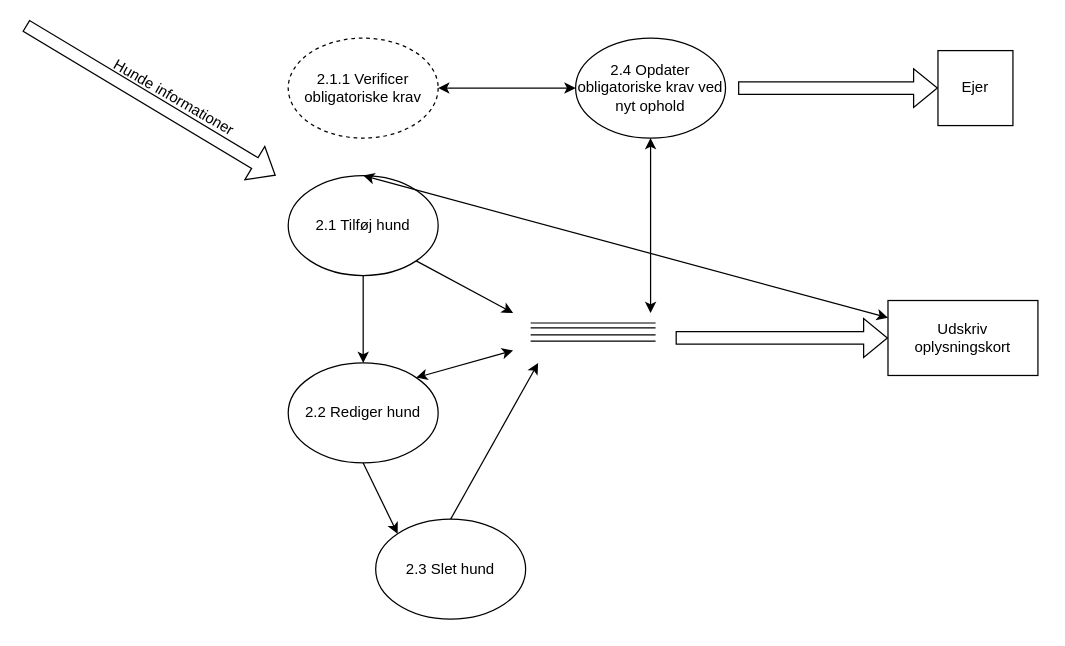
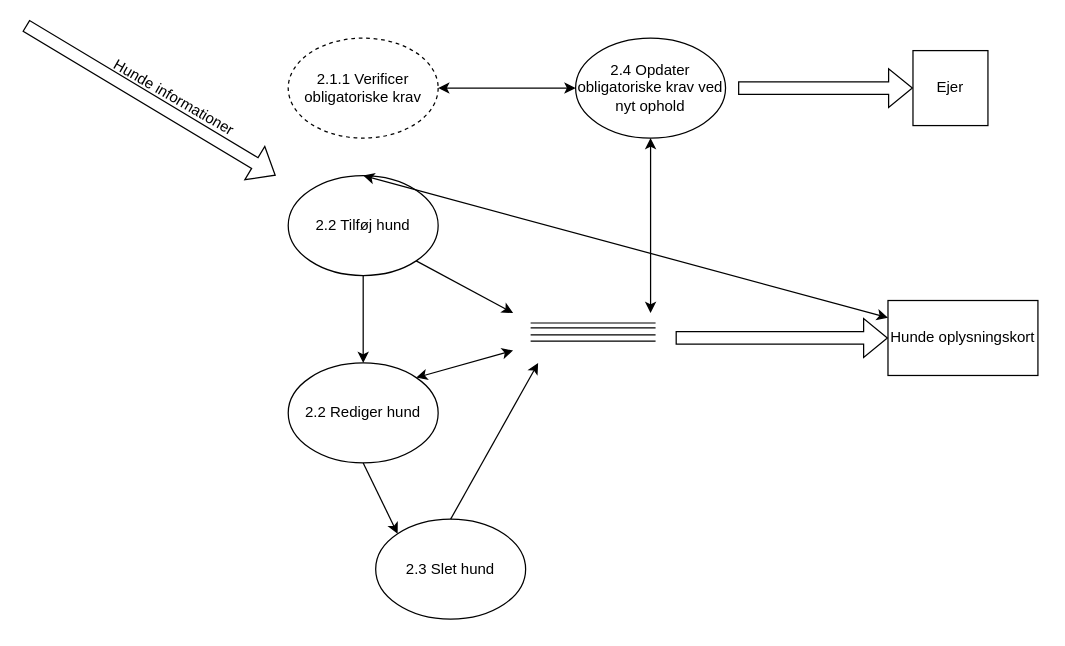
(976, 88) -> (951, 88)
(363, 226) -> (363, 226)
(963, 338) -> (963, 338)
